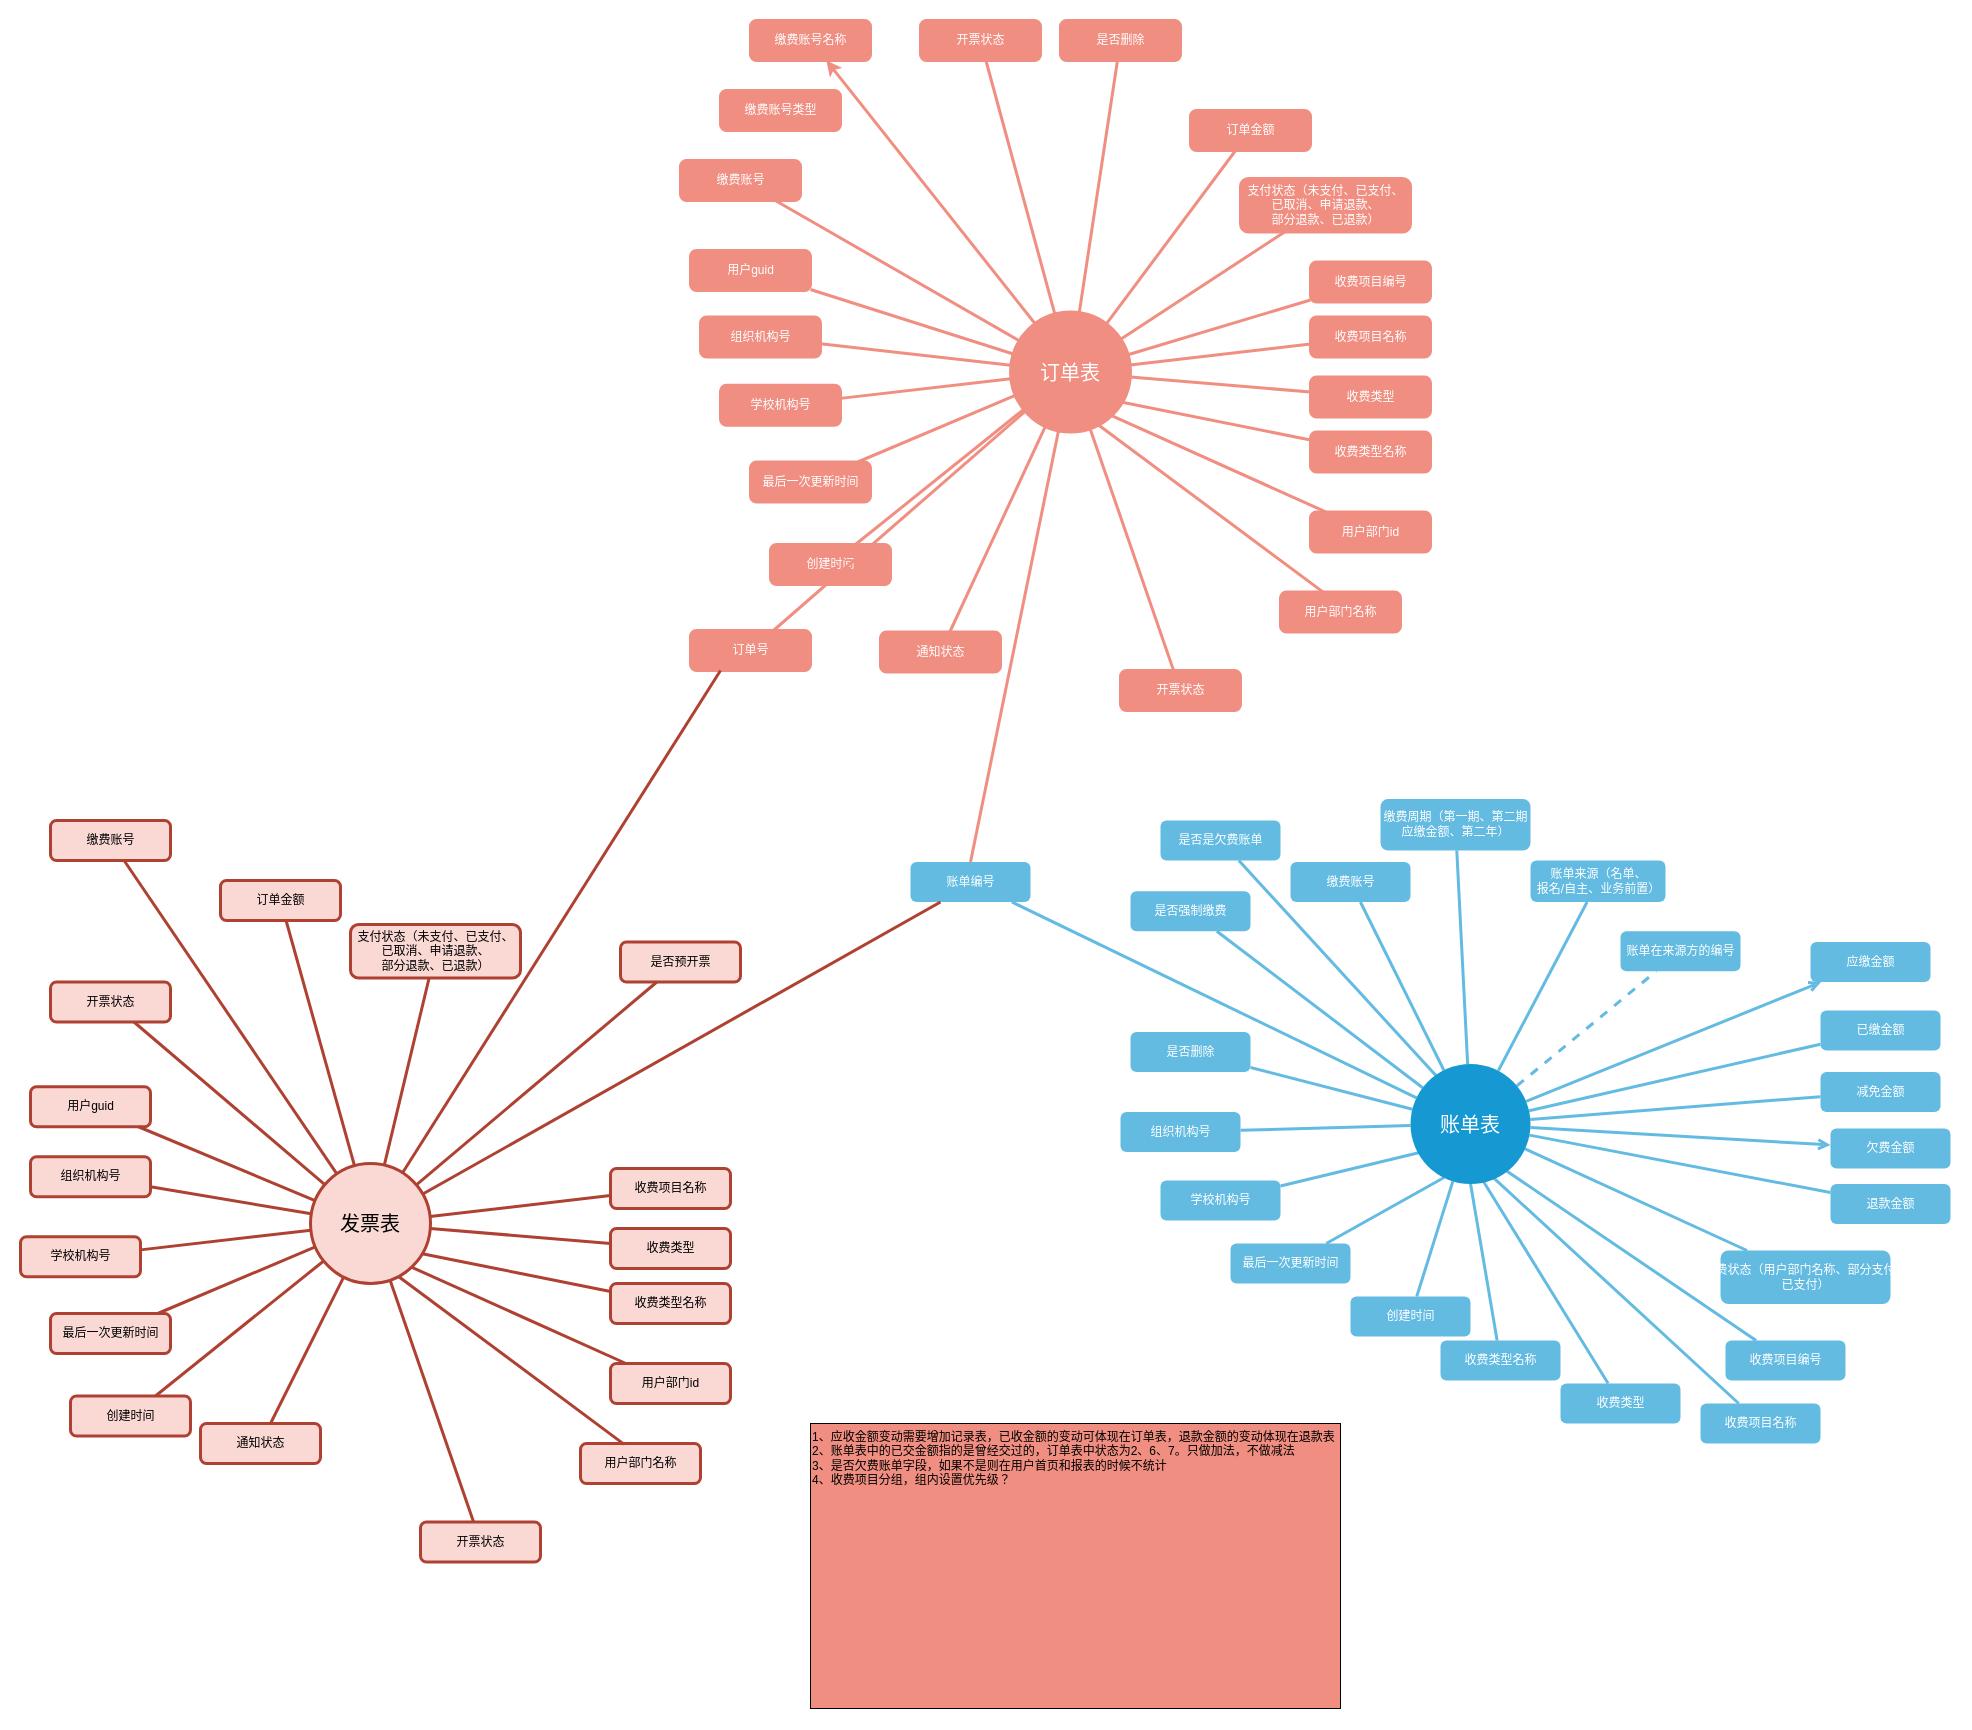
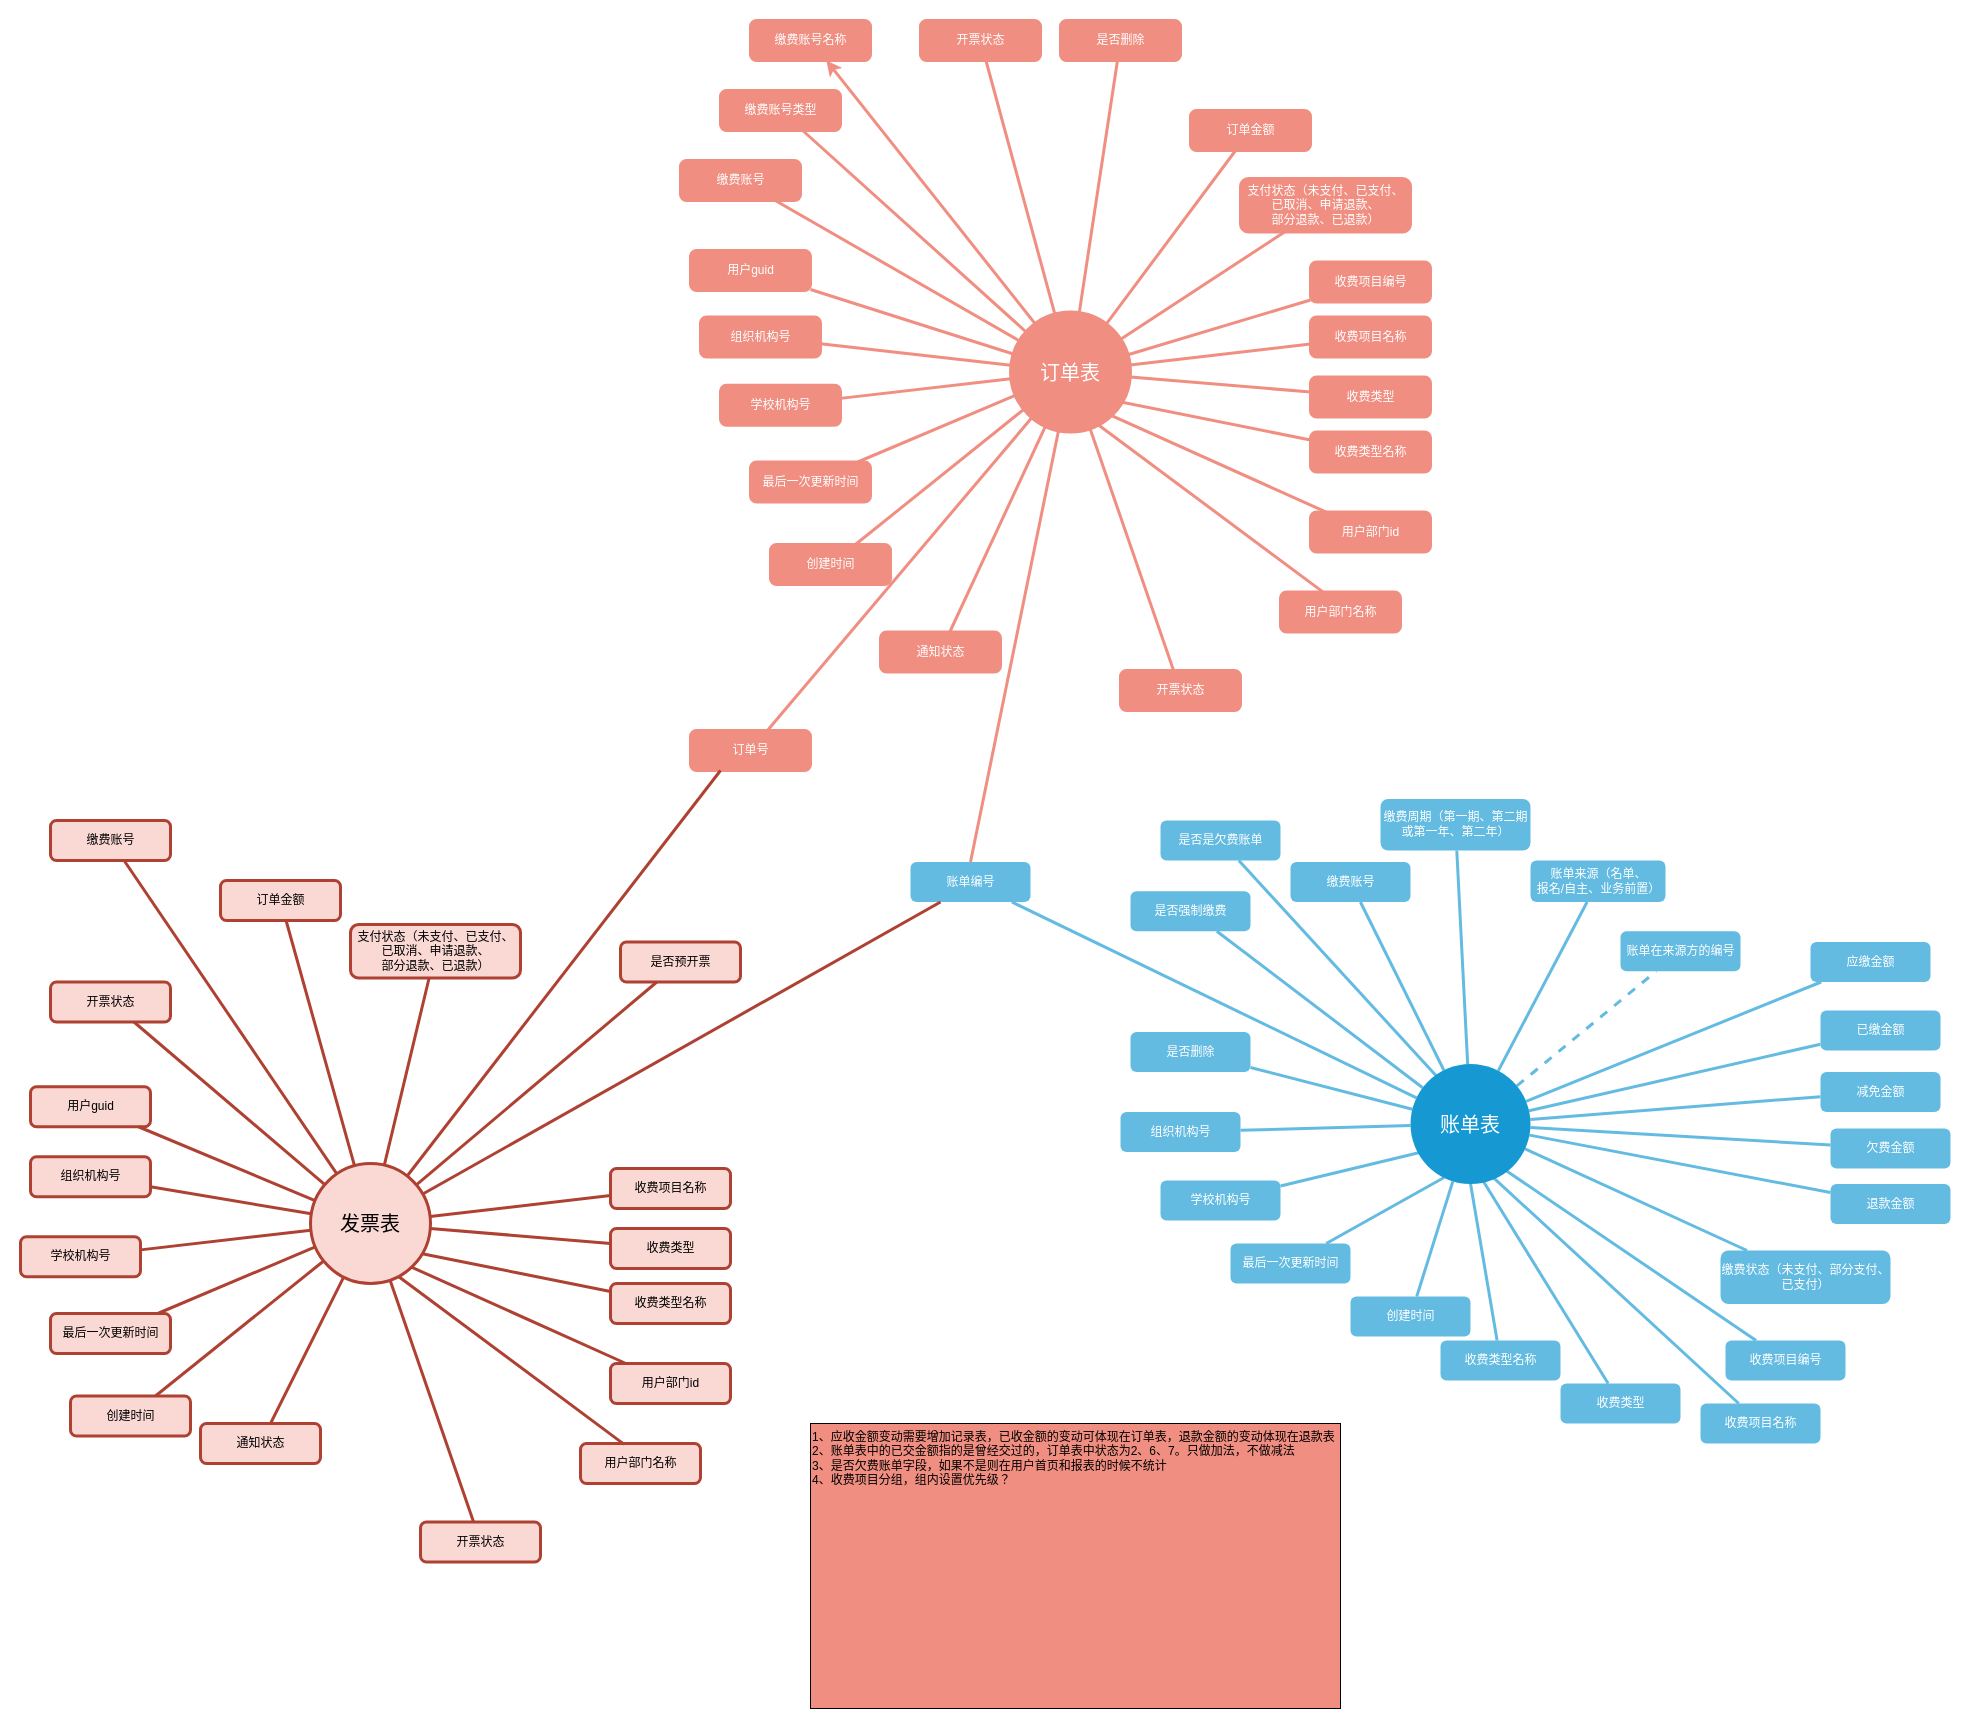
none -> (914, 231)
(751, 651) -> (751, 751)
(1456, 825) -> (1456, 825)
(1812, 986) -> (1815, 985)
(1821, 1144) -> (1824, 1145)
(1806, 1278) -> (1806, 1278)
